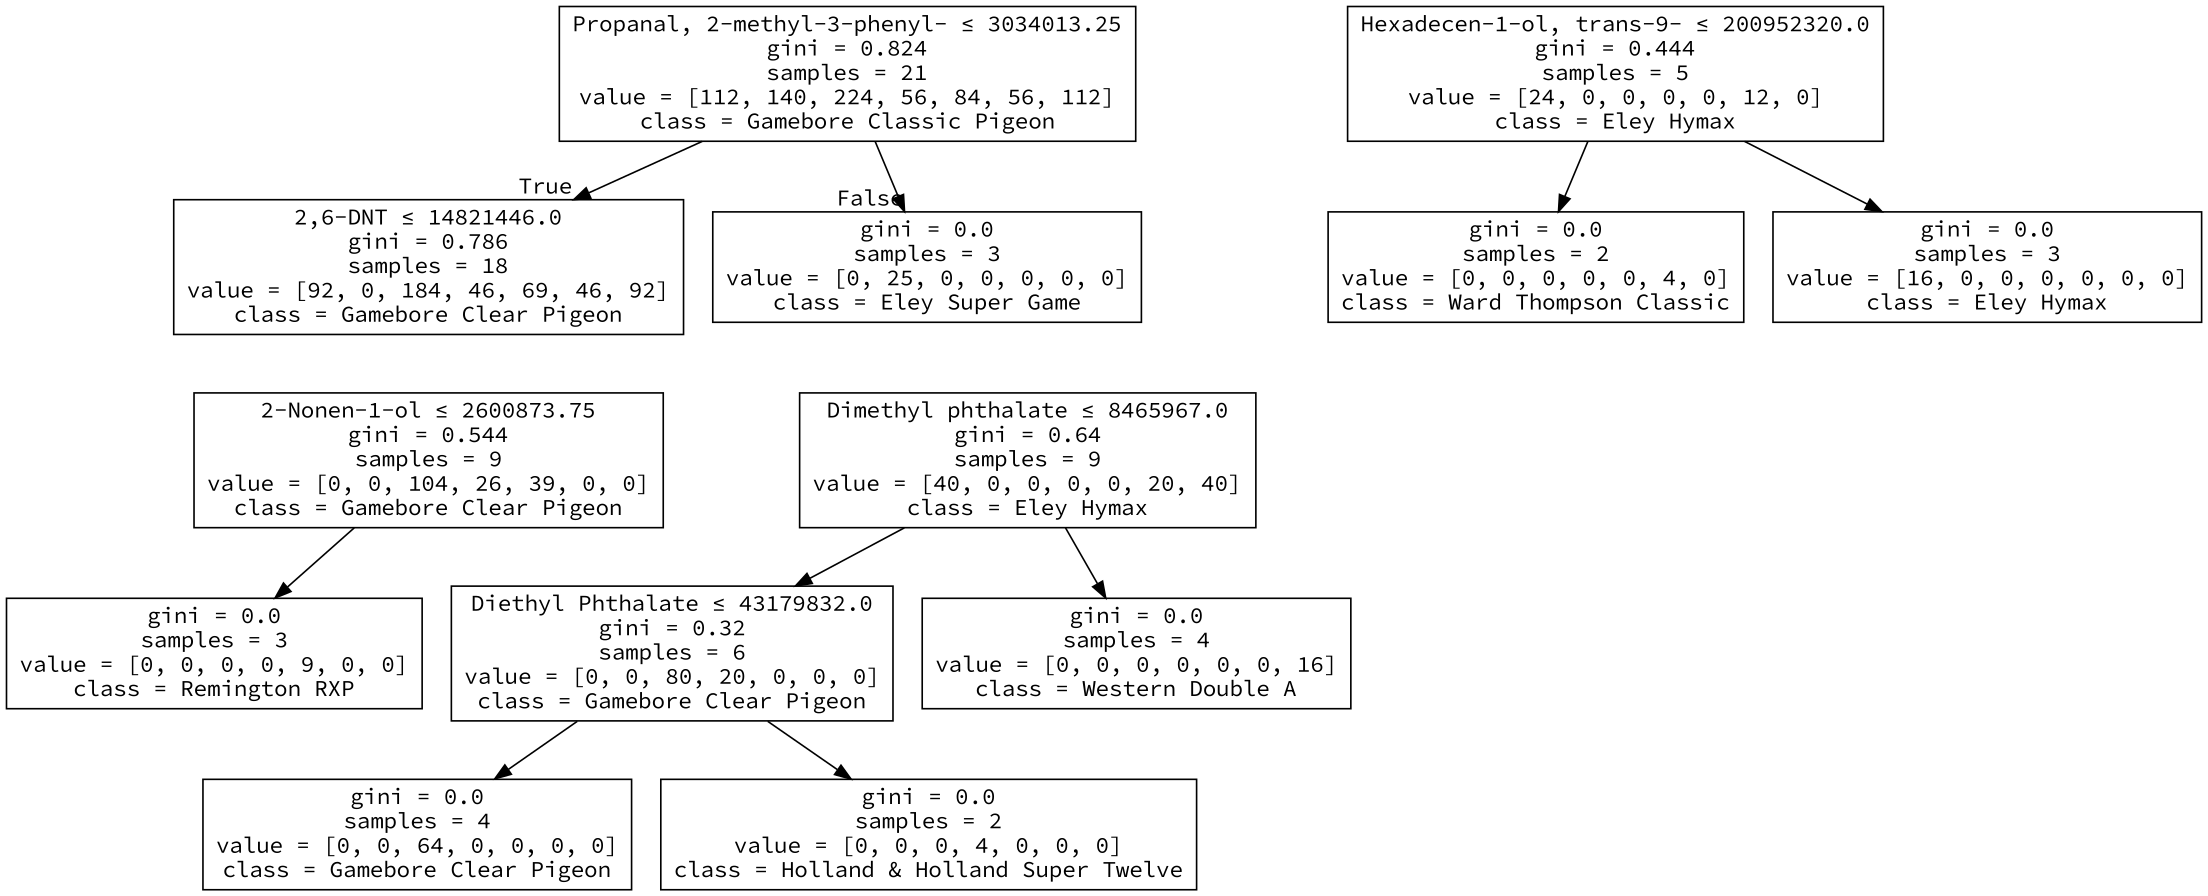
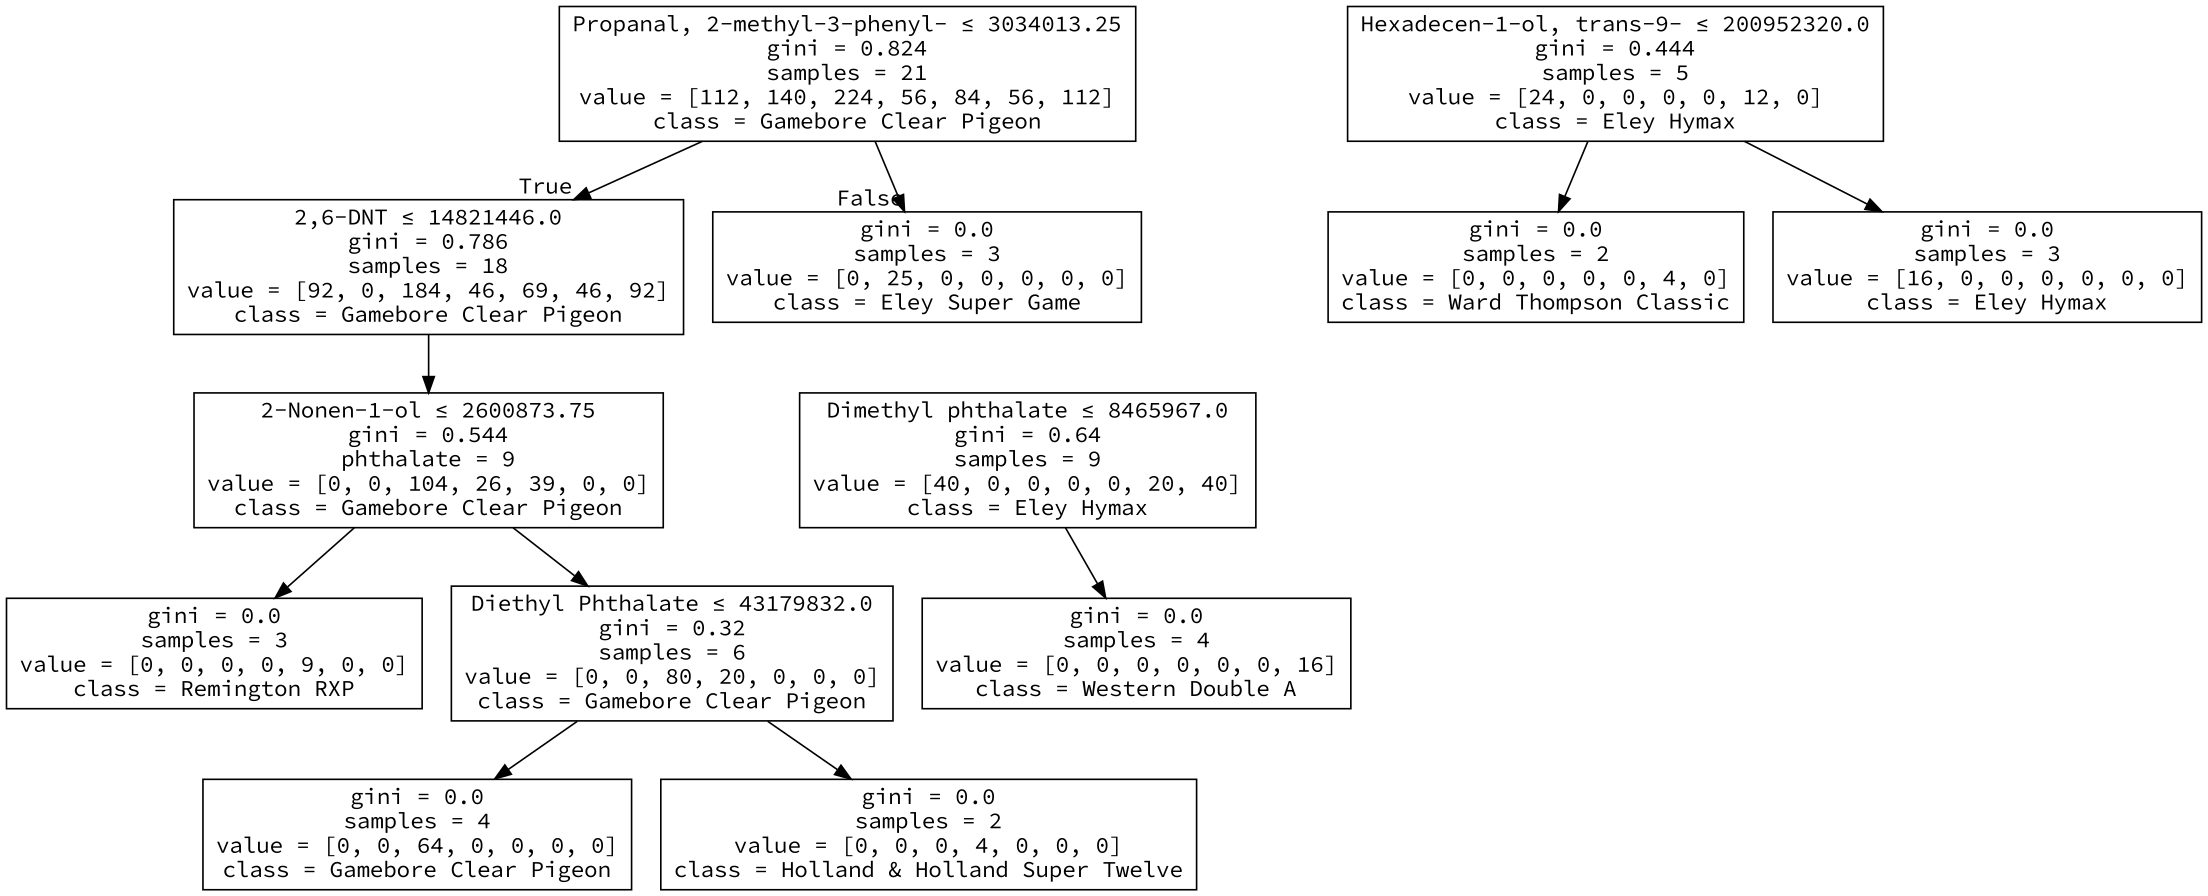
(848, 122) -> (848, 122)
none -> (429, 355)
(429, 459) -> (429, 459)
(857, 553) -> (544, 552)
